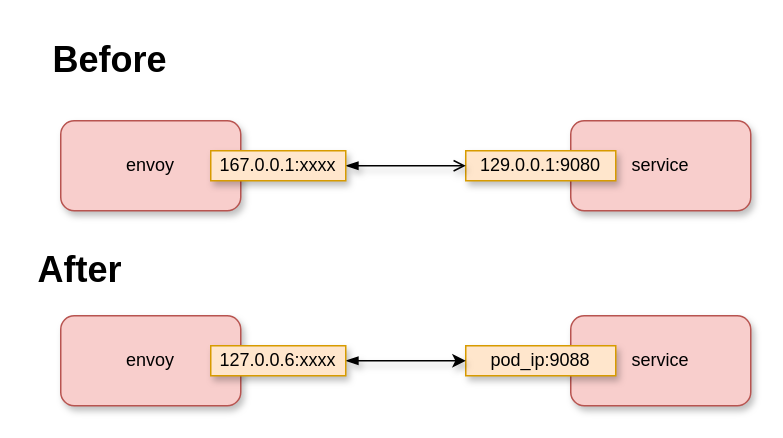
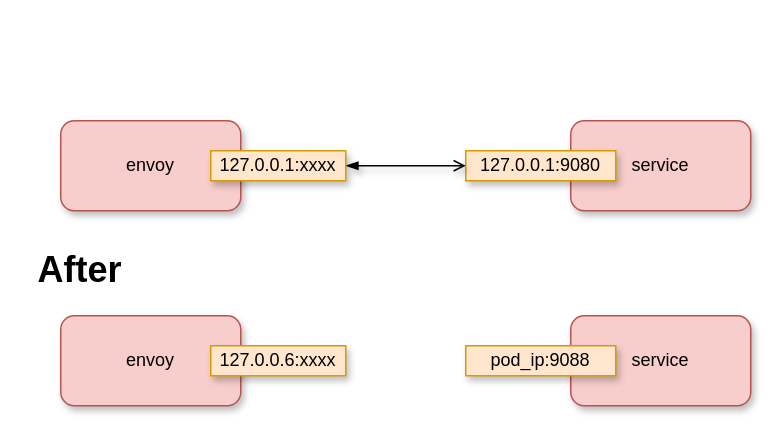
(188, 61) -> none
(278, 166) -> (278, 166)
(541, 166) -> (541, 166)
(407, 361) -> none
